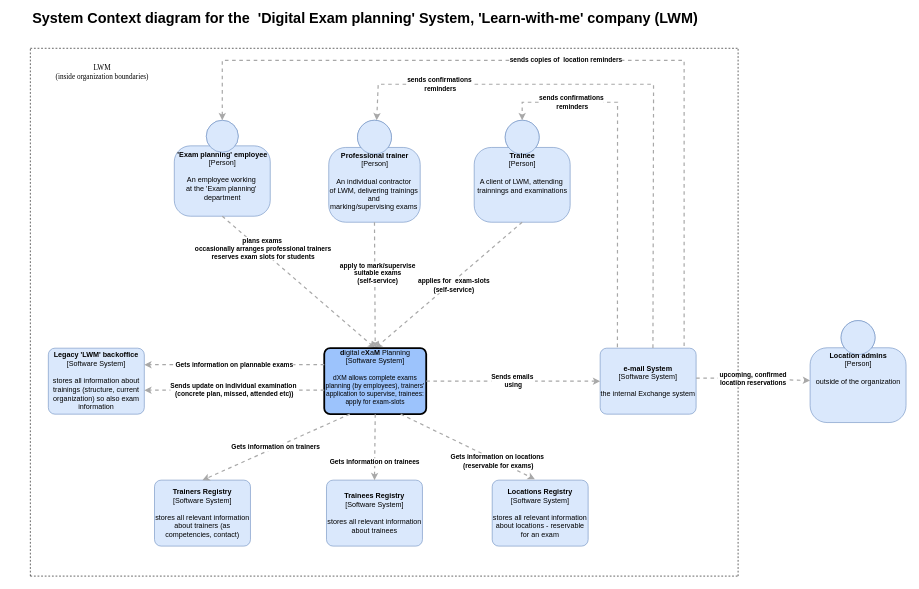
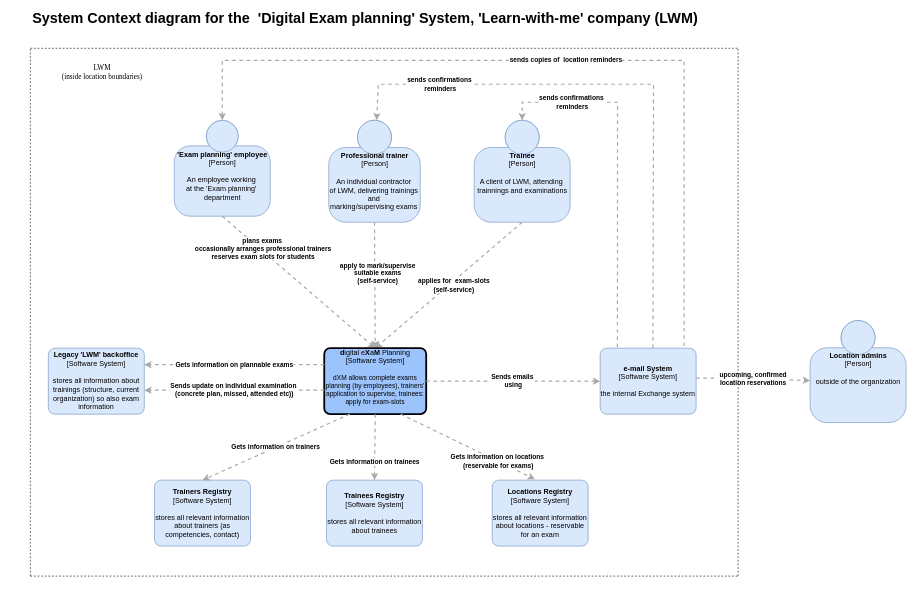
(102, 72) -> (102, 72)
